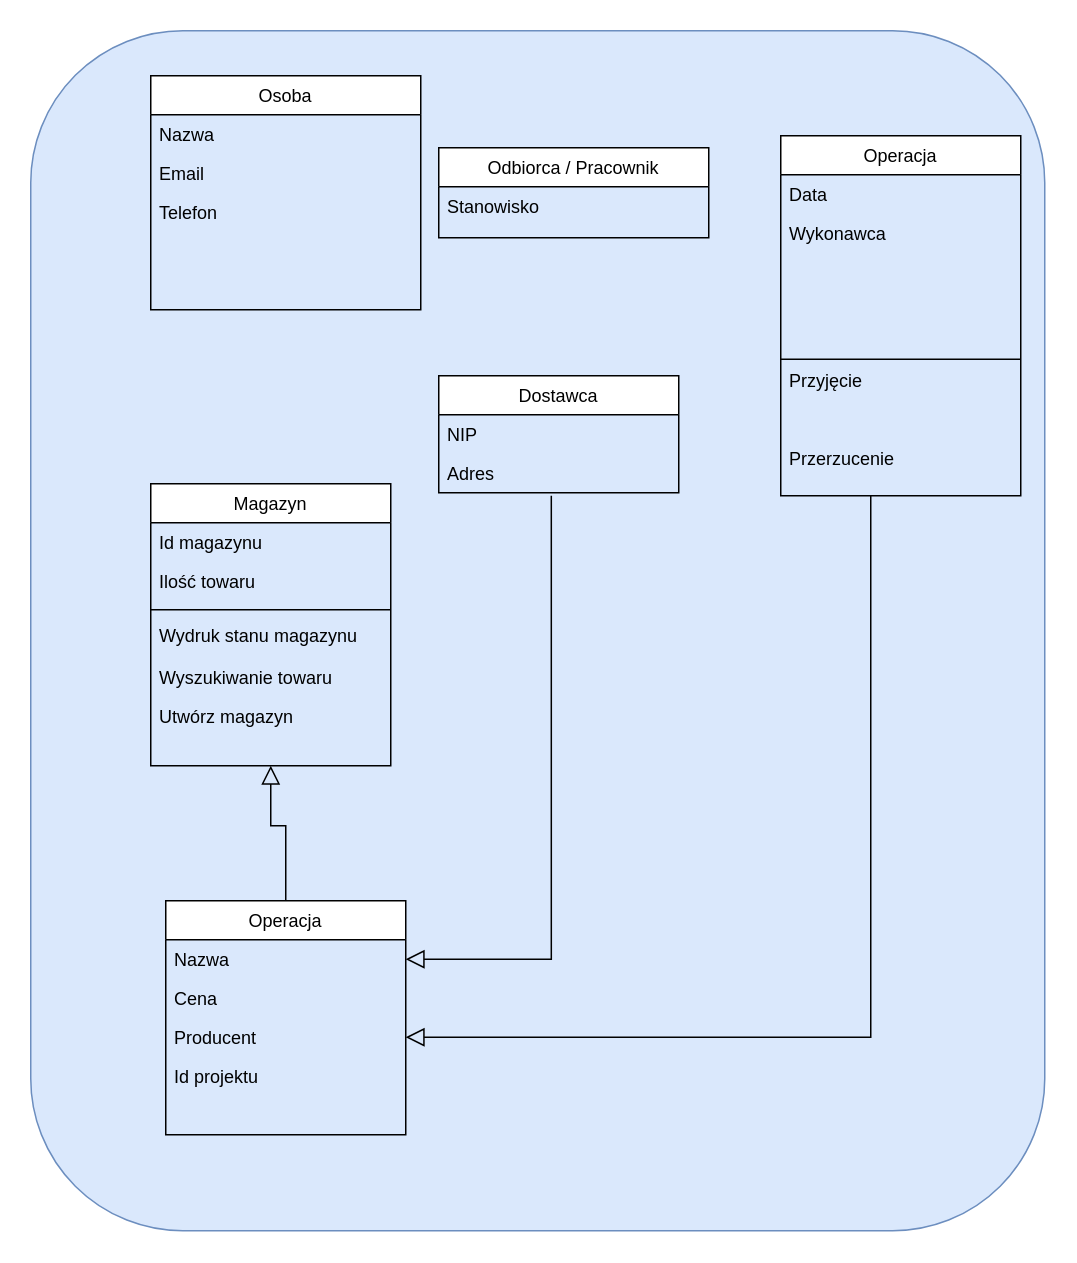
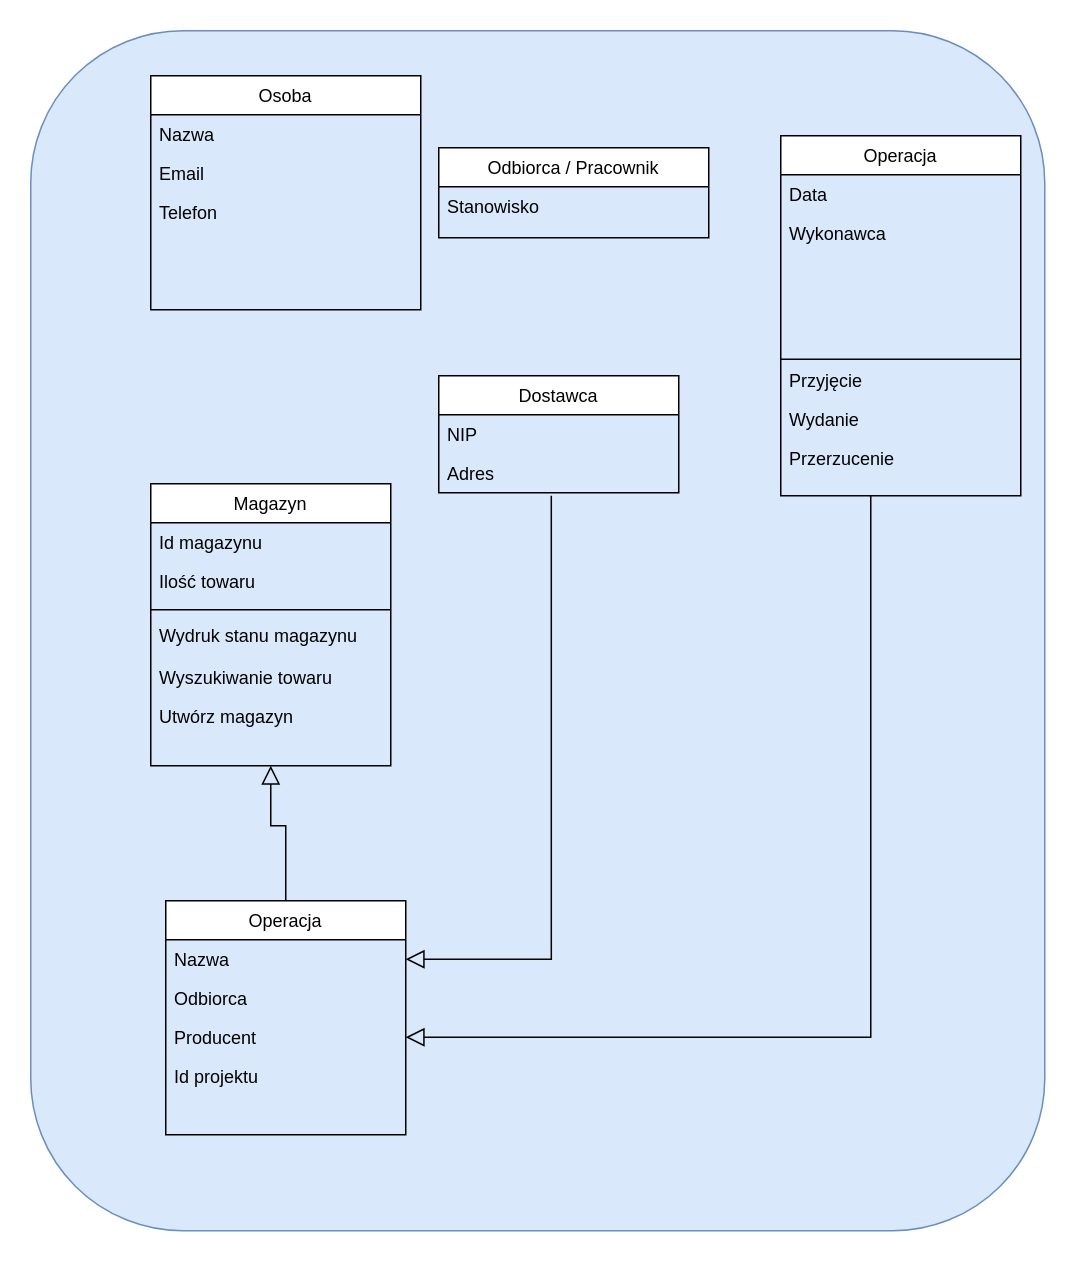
none -> (901, 419)
(194, 999) -> (212, 999)
